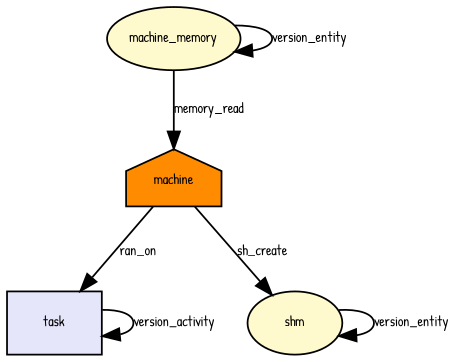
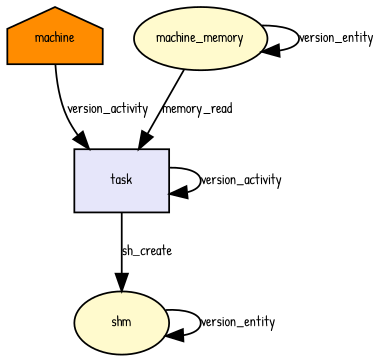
(174, 101) -> (166, 102)
(228, 244) -> (122, 243)
(139, 252) -> (109, 110)
